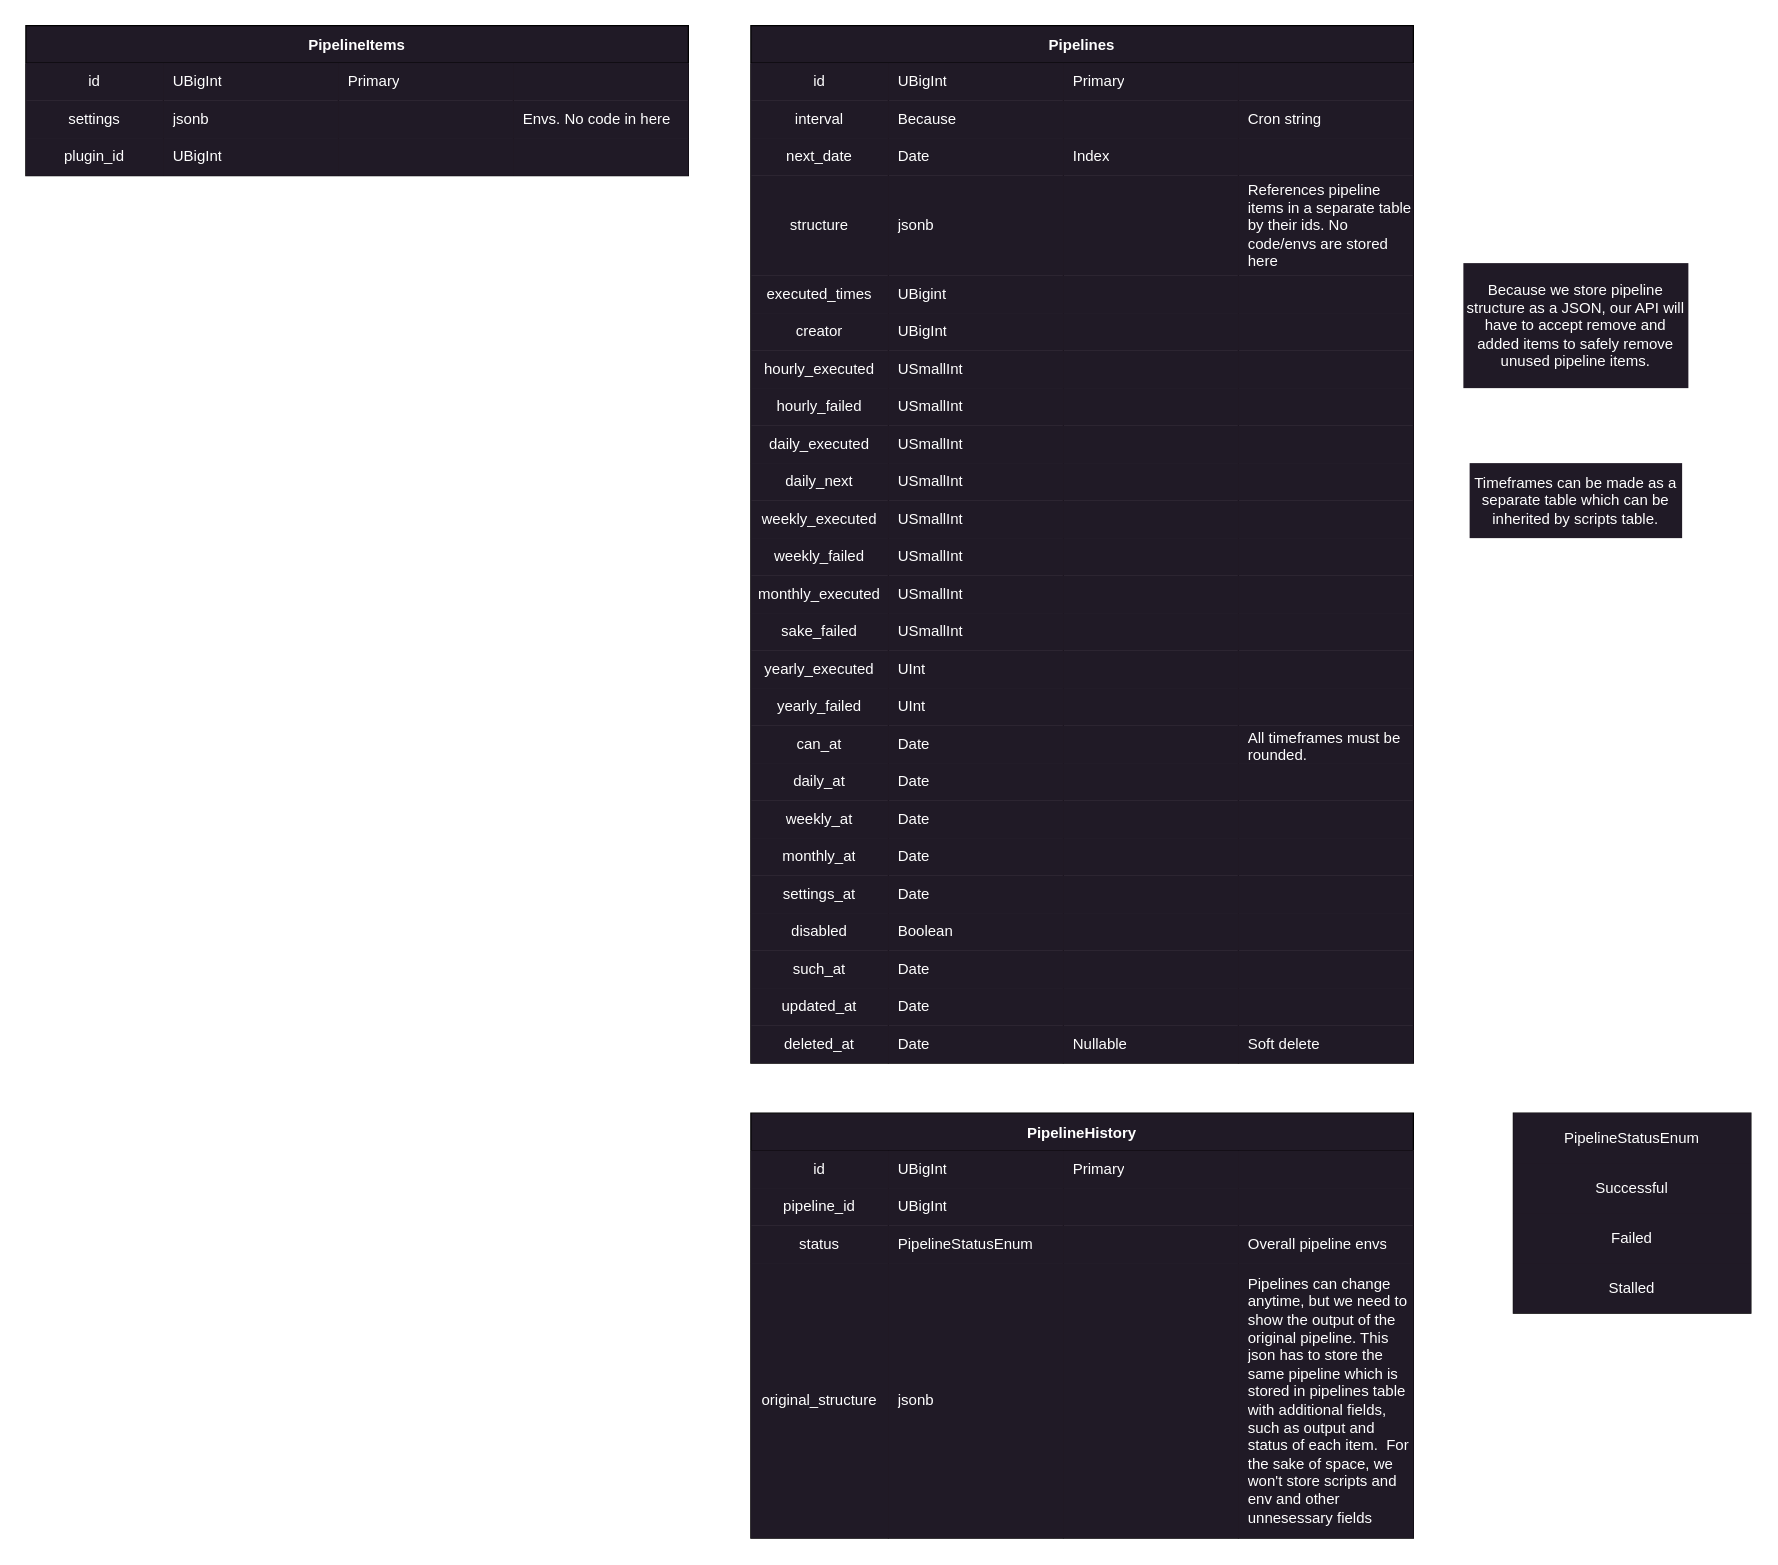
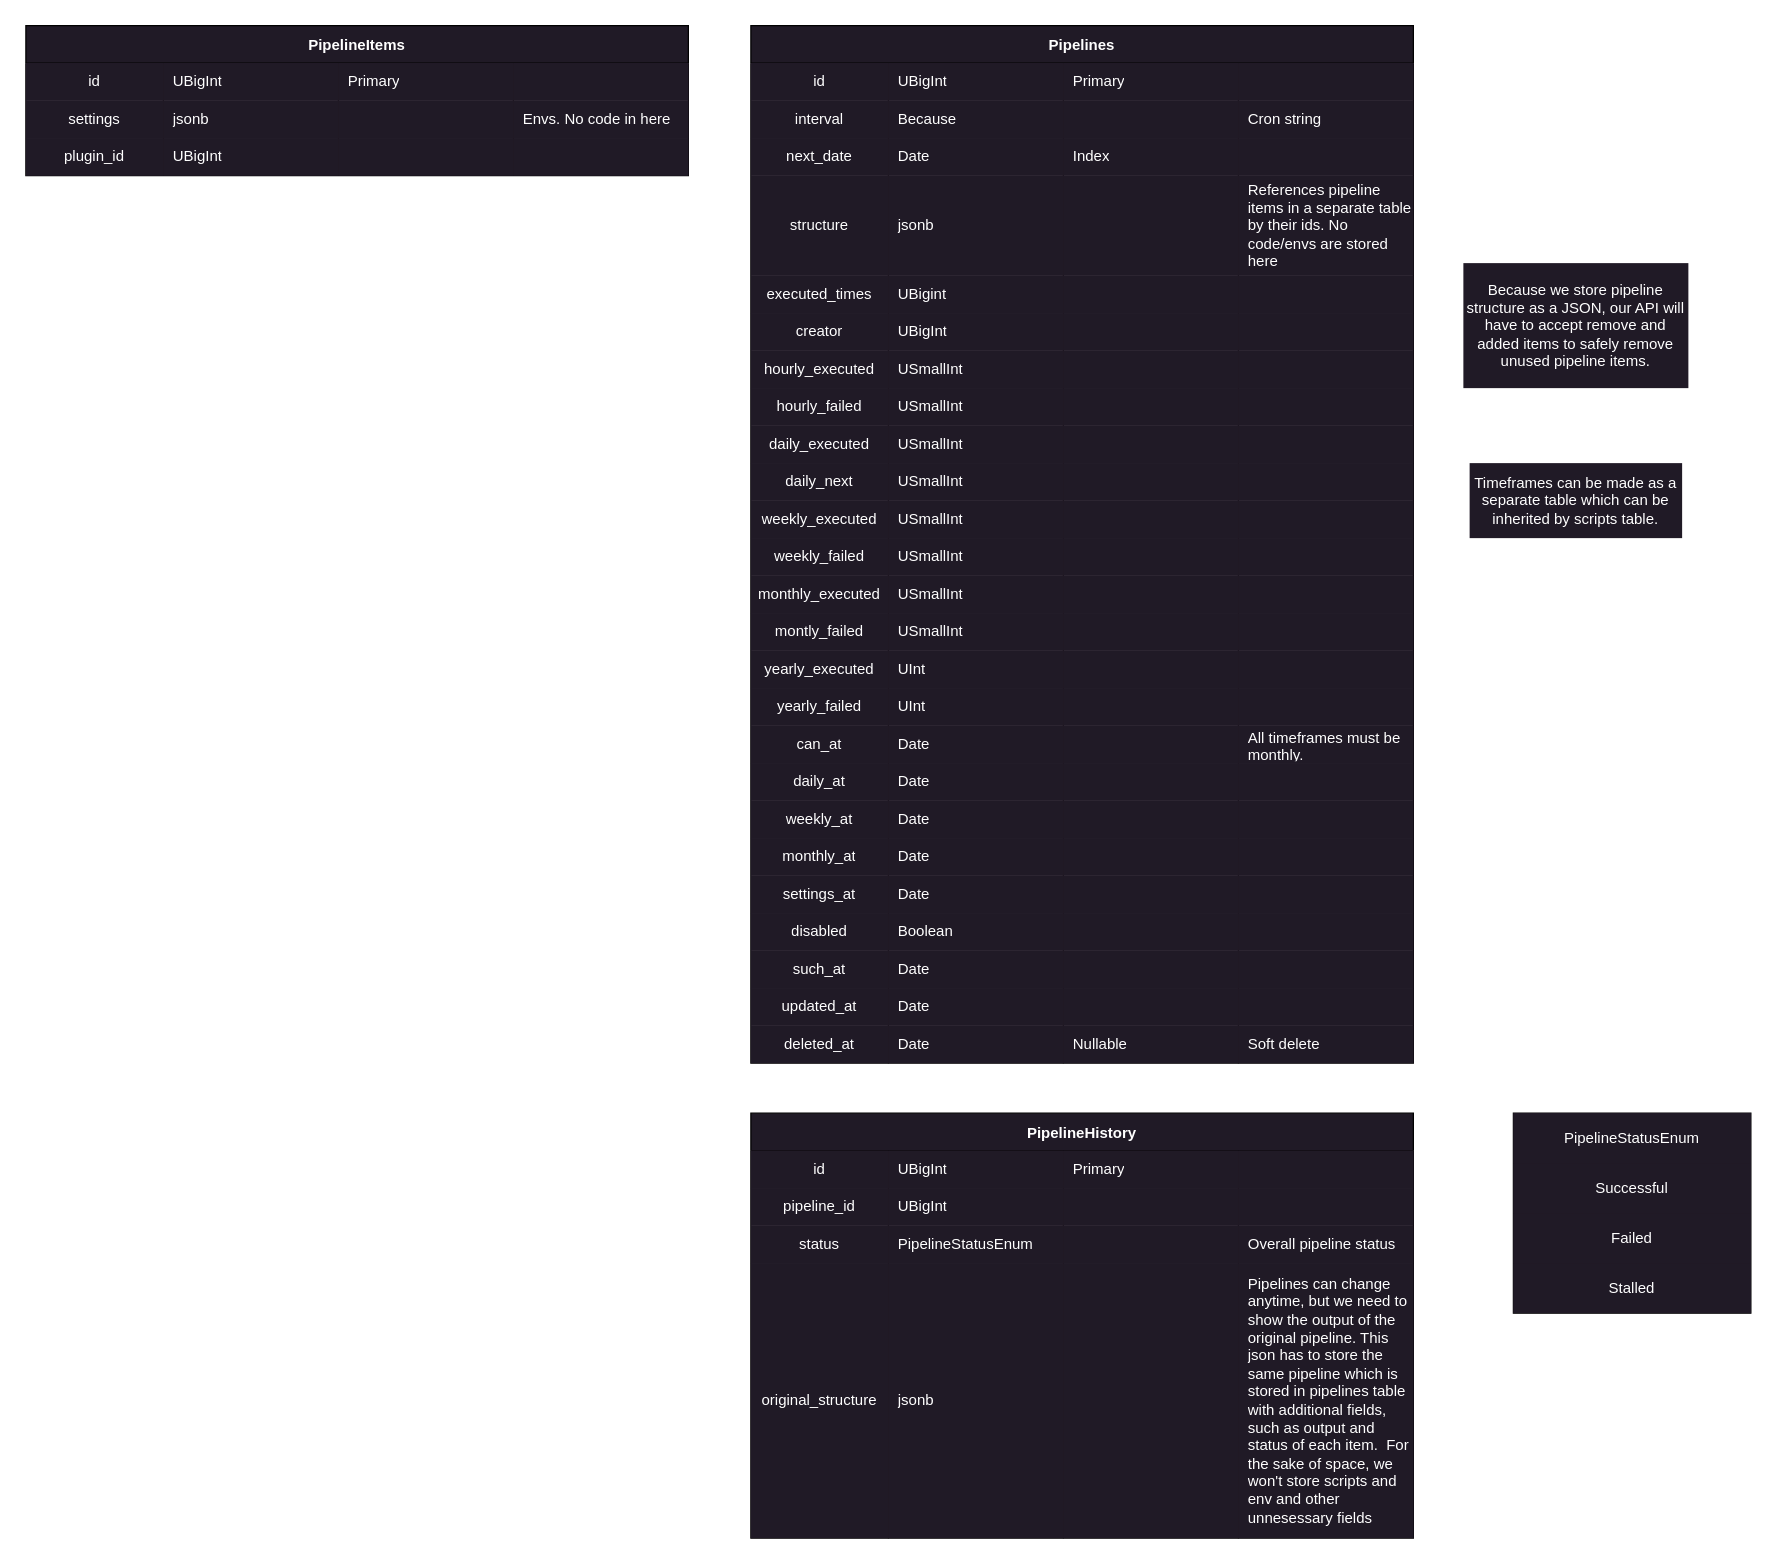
(819, 632) -> (819, 632)
(1331, 744) -> (1331, 744)
(1323, 1244) -> (1331, 1244)
